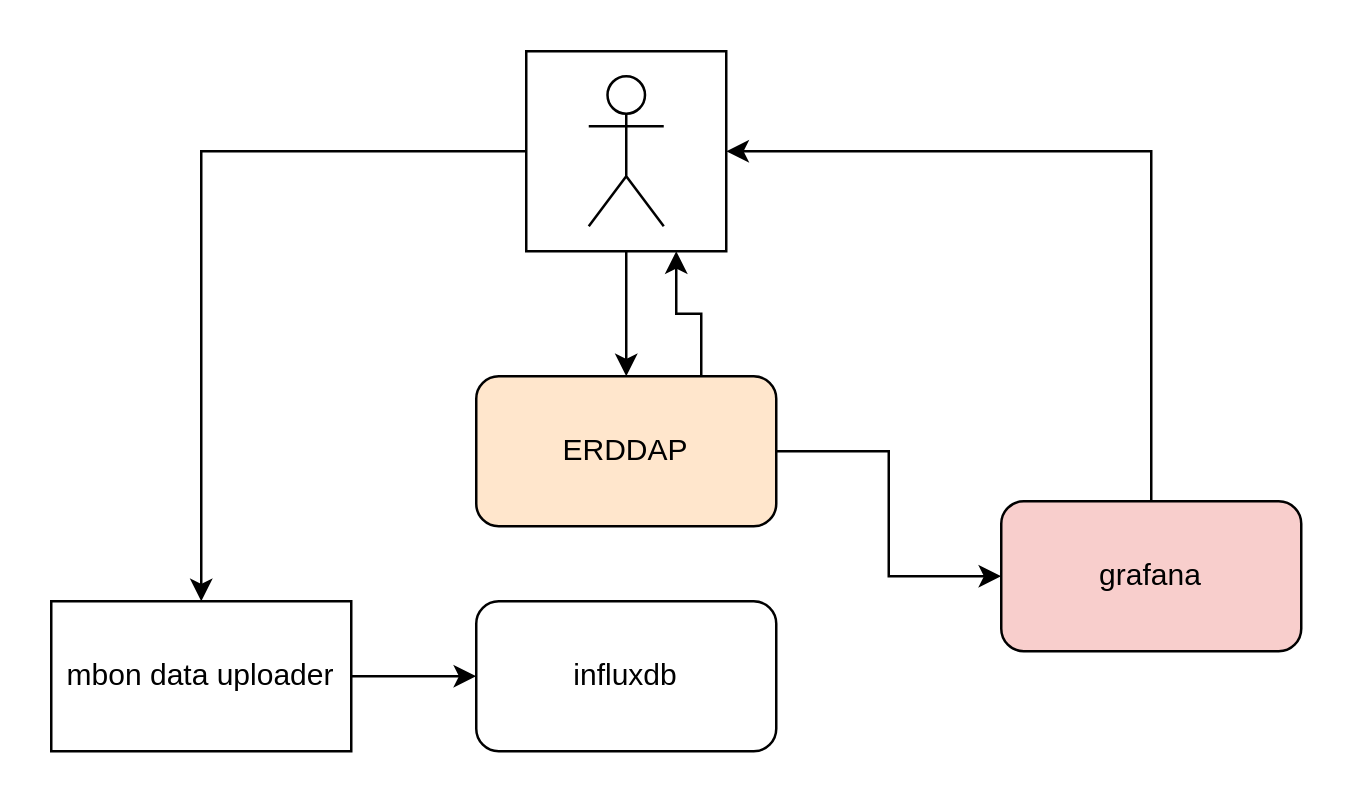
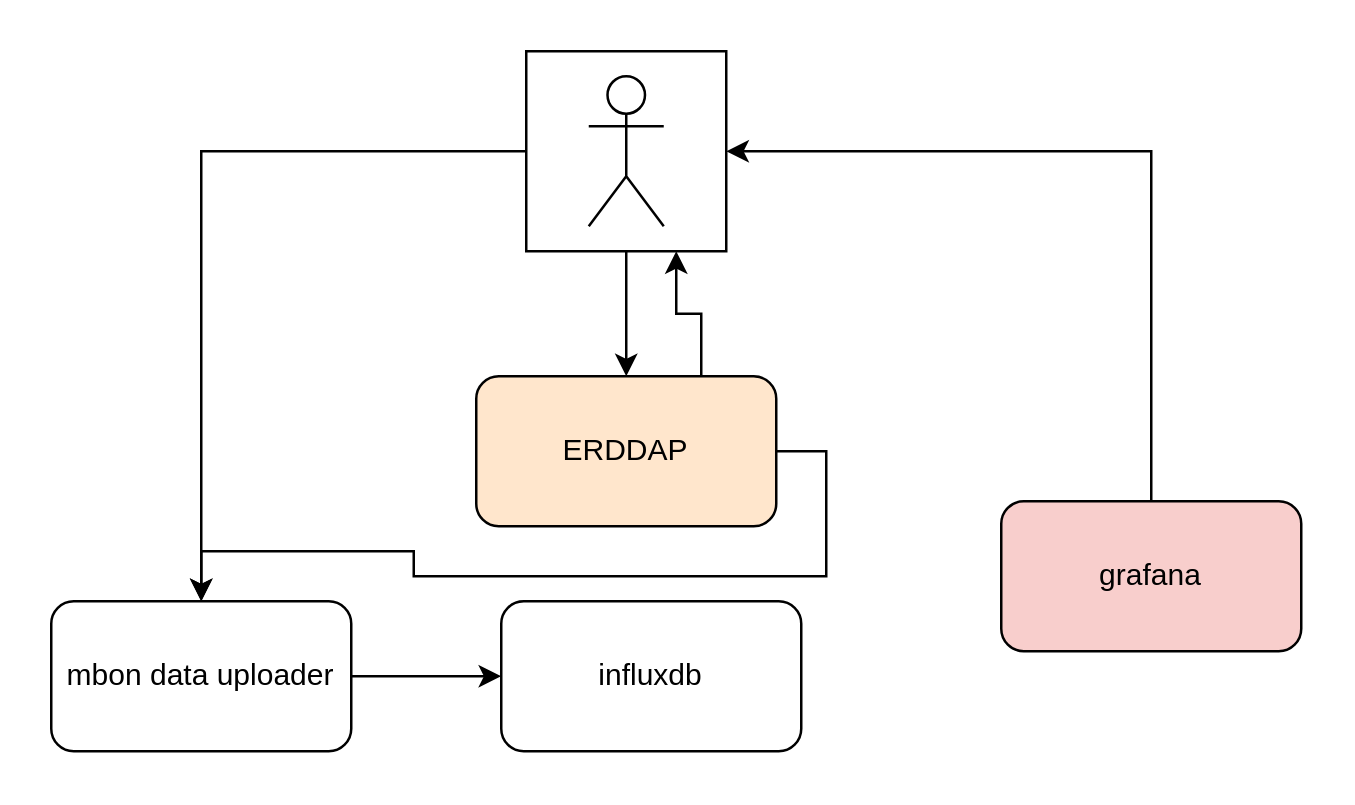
(889, 529) -> (568, 576)
(201, 676) -> (201, 676)
(626, 676) -> (651, 676)
